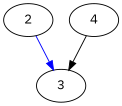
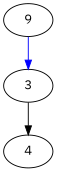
(28, 20) -> (28, 20)
(80, 49) -> (28, 114)
